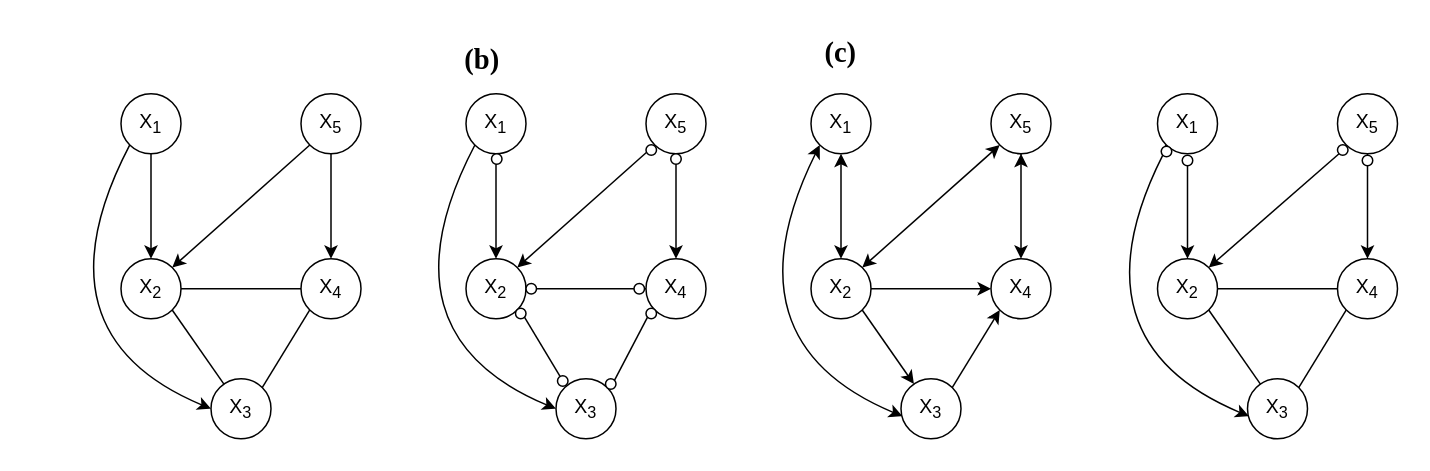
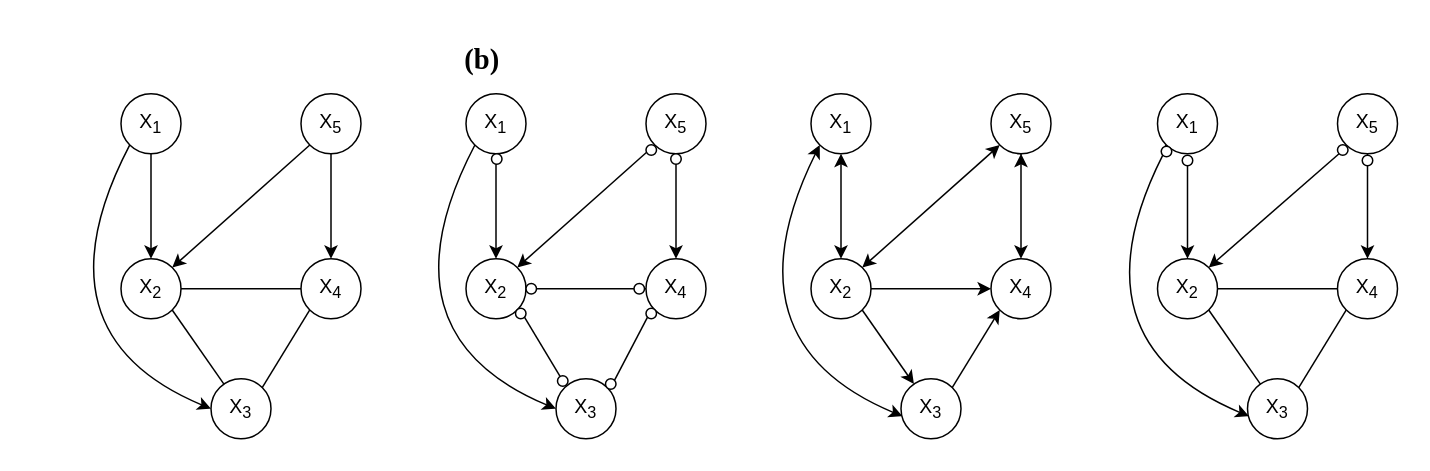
(841, 53) -> none
